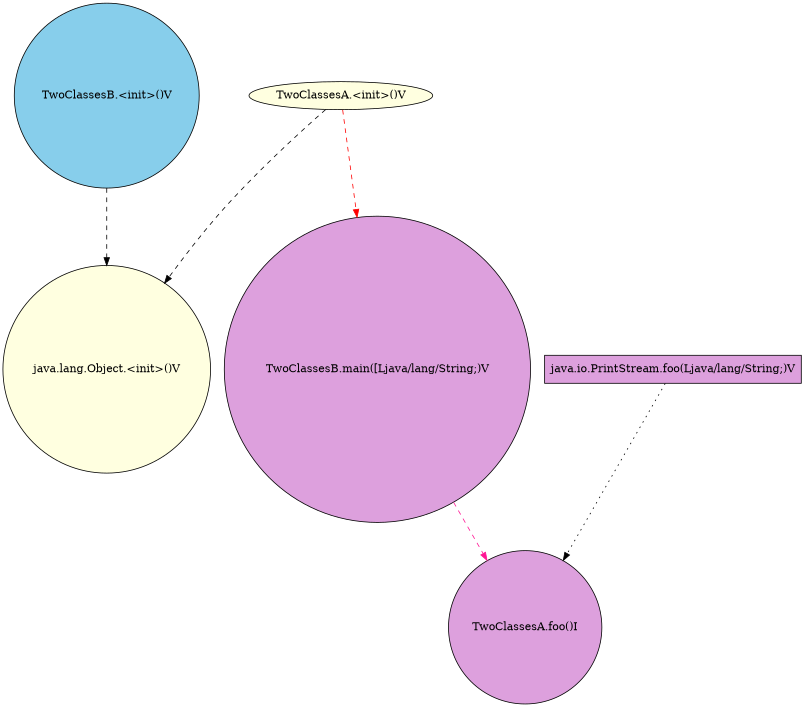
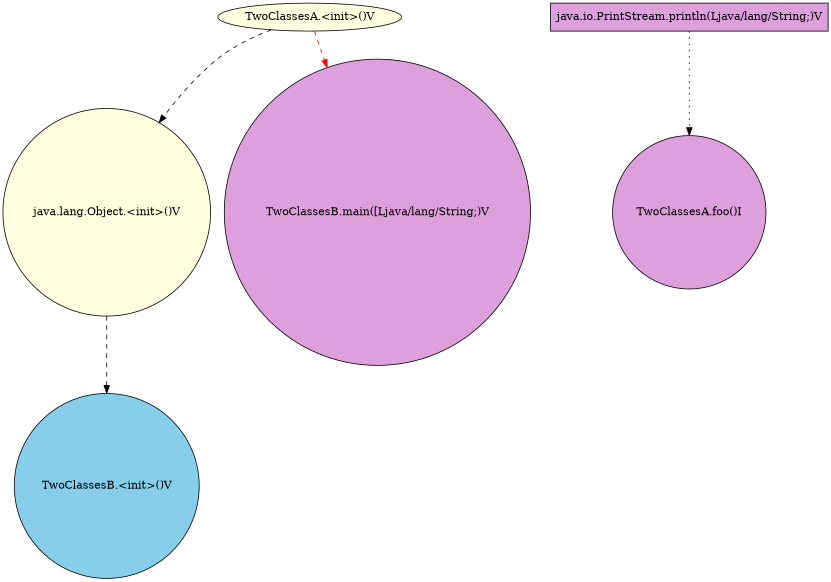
(107, 223) -> (107, 351)
(673, 369) -> (689, 17)
(468, 528) -> none
